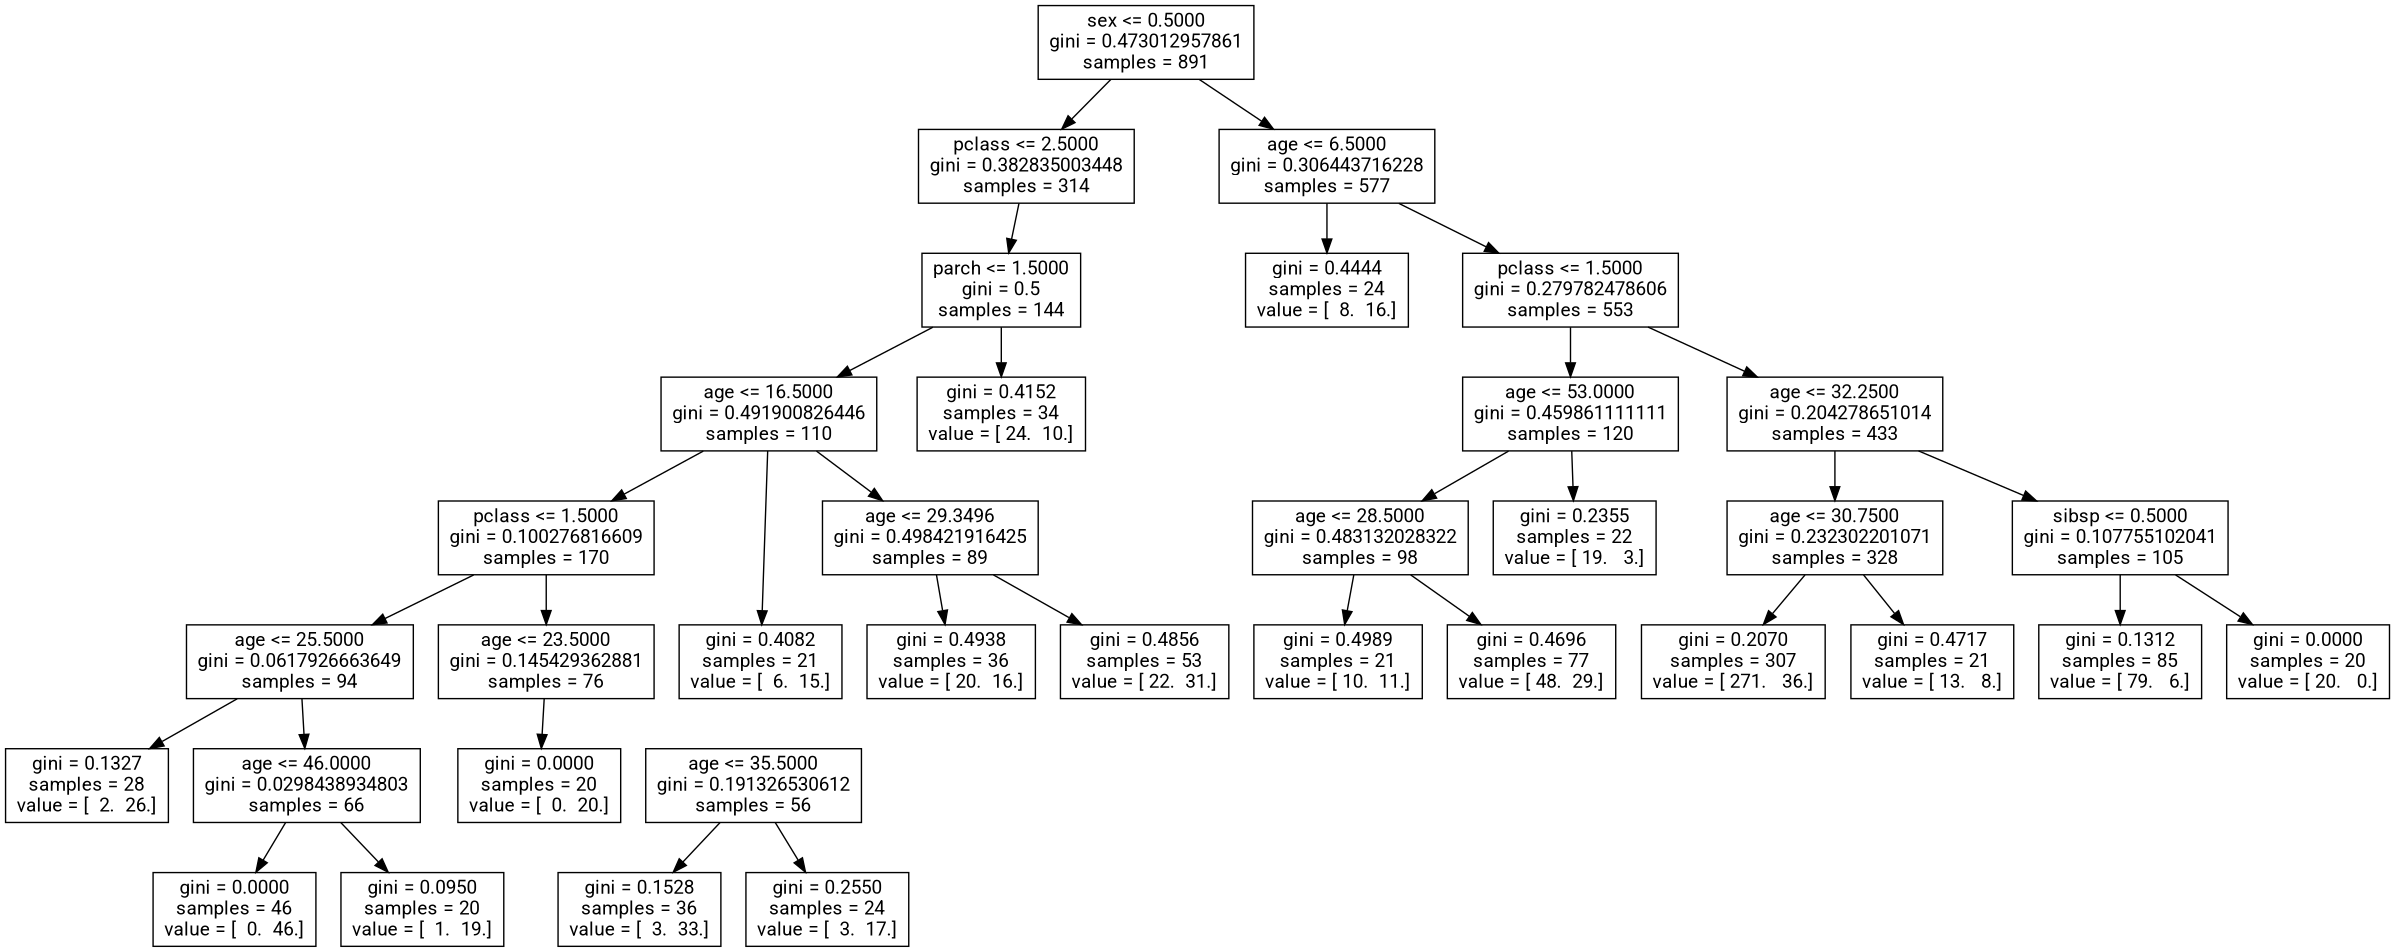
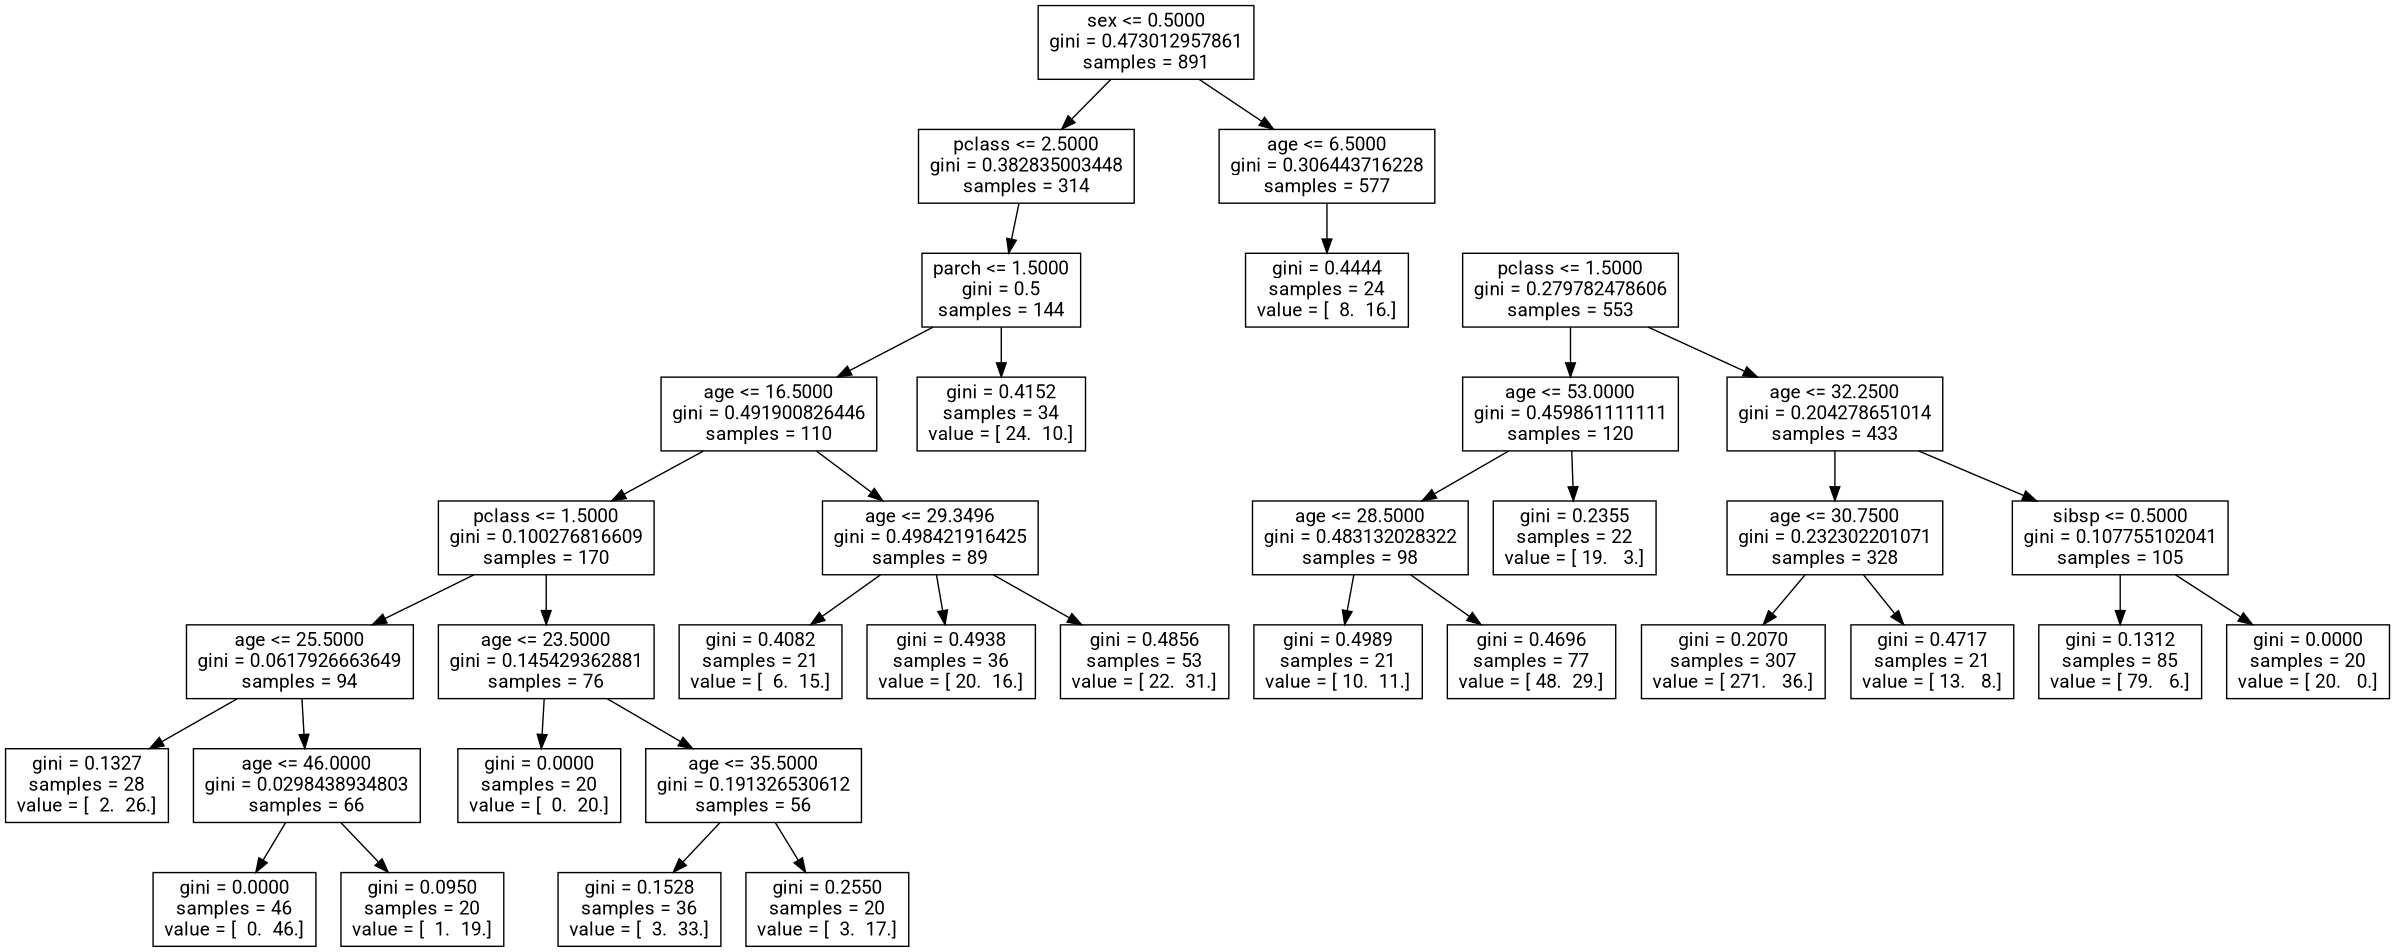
(1442, 225) -> none
(765, 531) -> (851, 596)
none -> (644, 720)
(827, 909) -> (827, 909)
